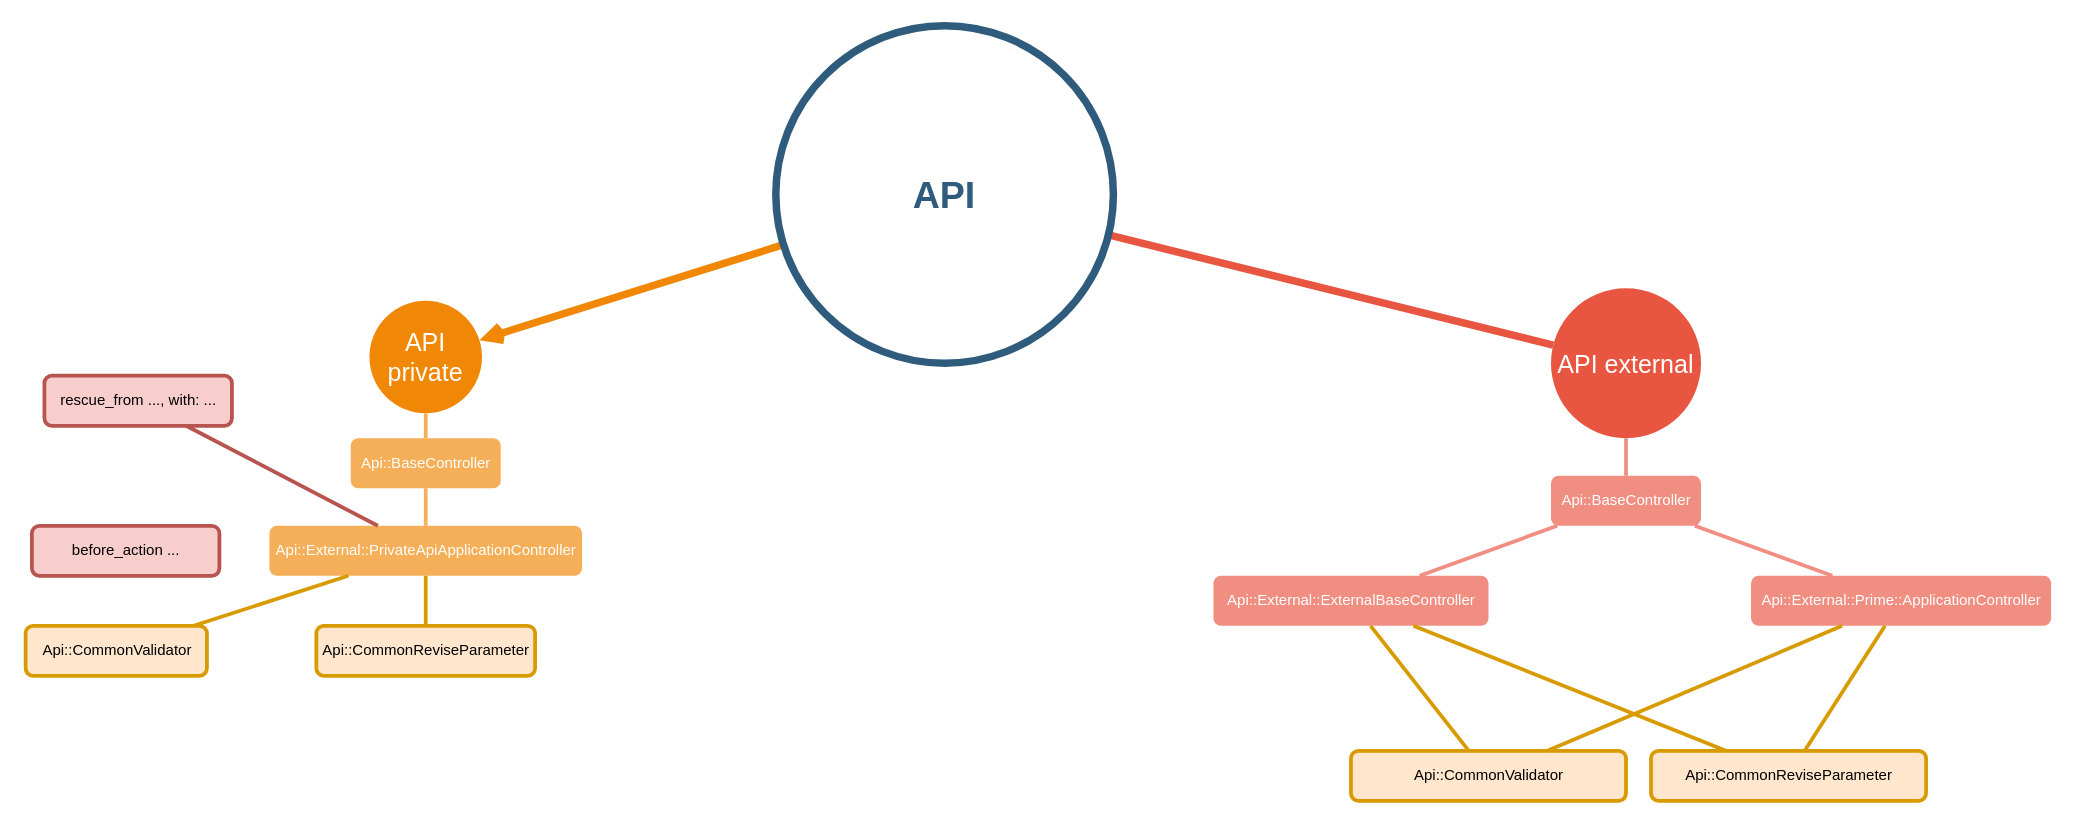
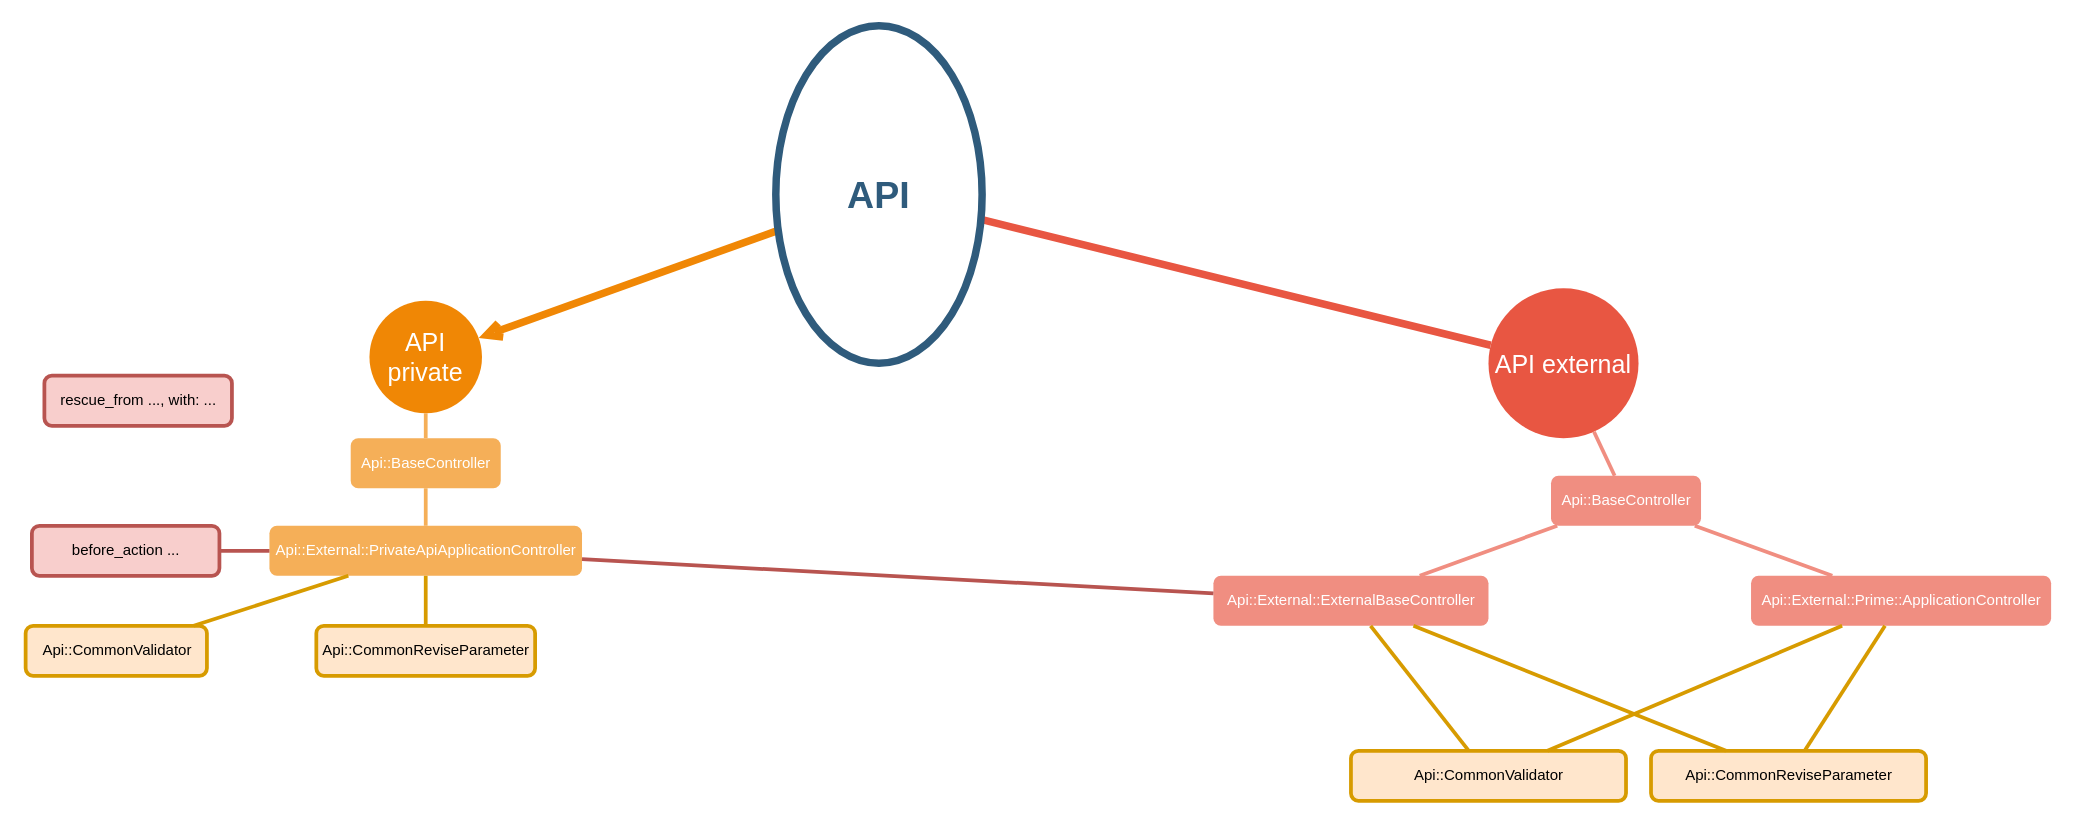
(944, 194) -> (879, 194)
(1626, 363) -> (1563, 363)
(282, 476) -> (898, 576)
none -> (244, 551)
